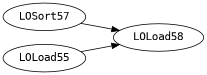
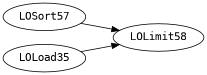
(159, 37) -> (159, 37)
(44, 58) -> (44, 58)
